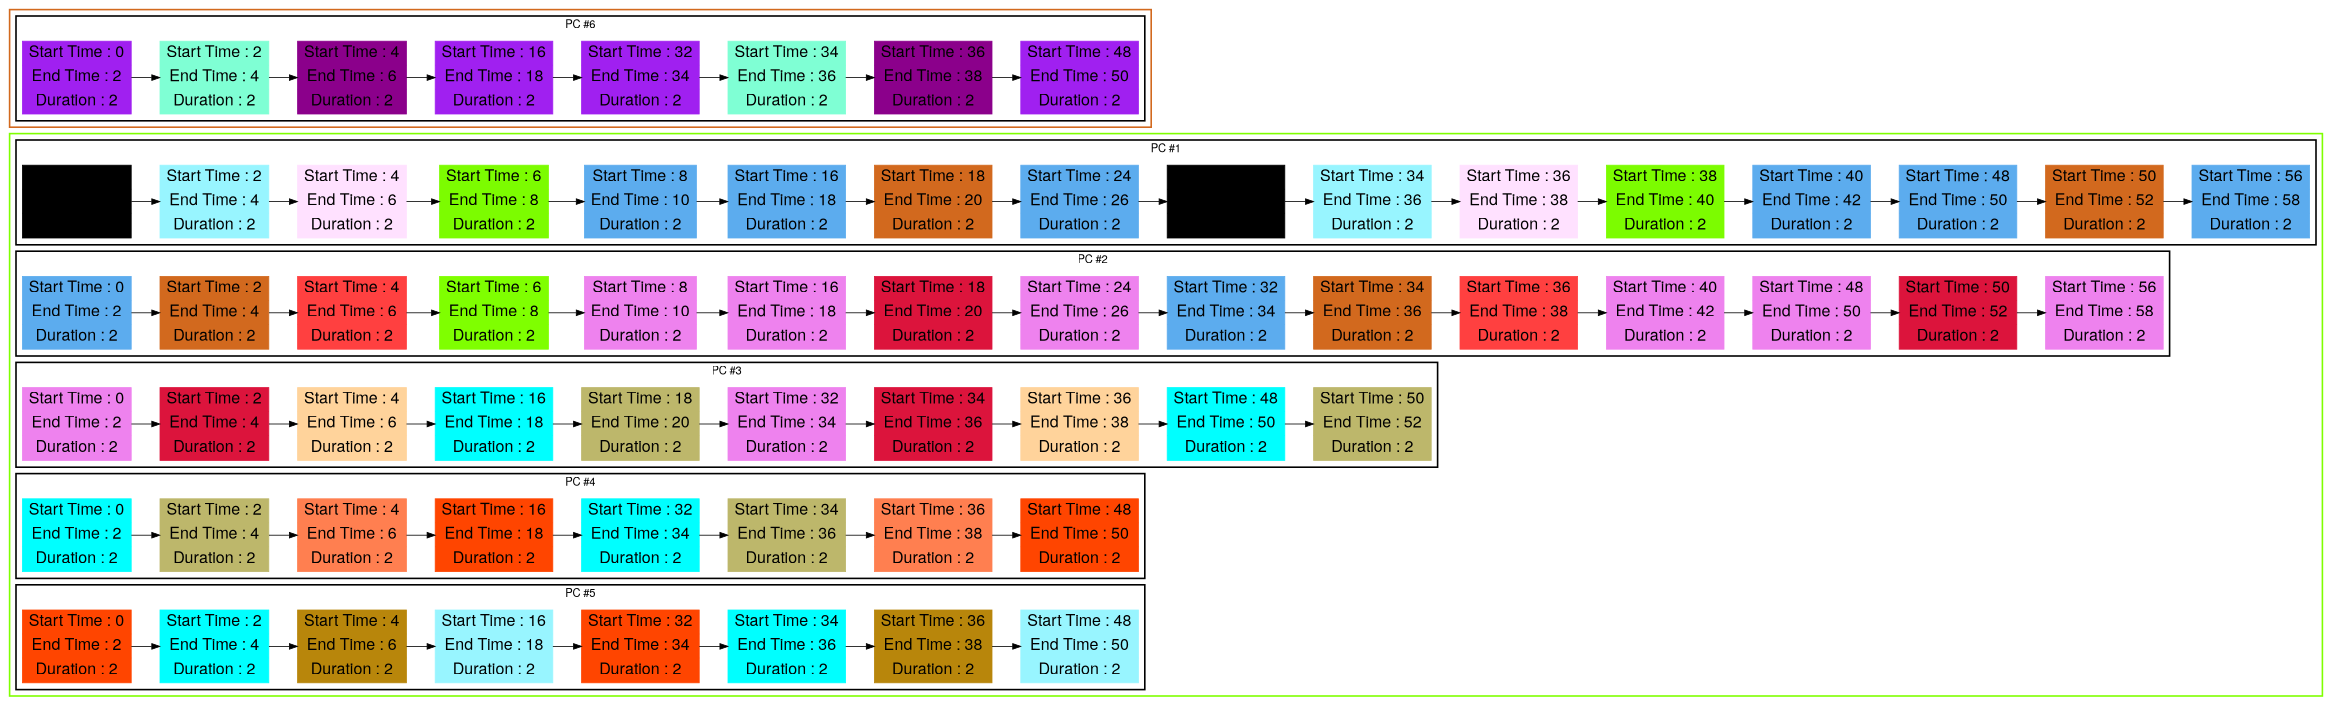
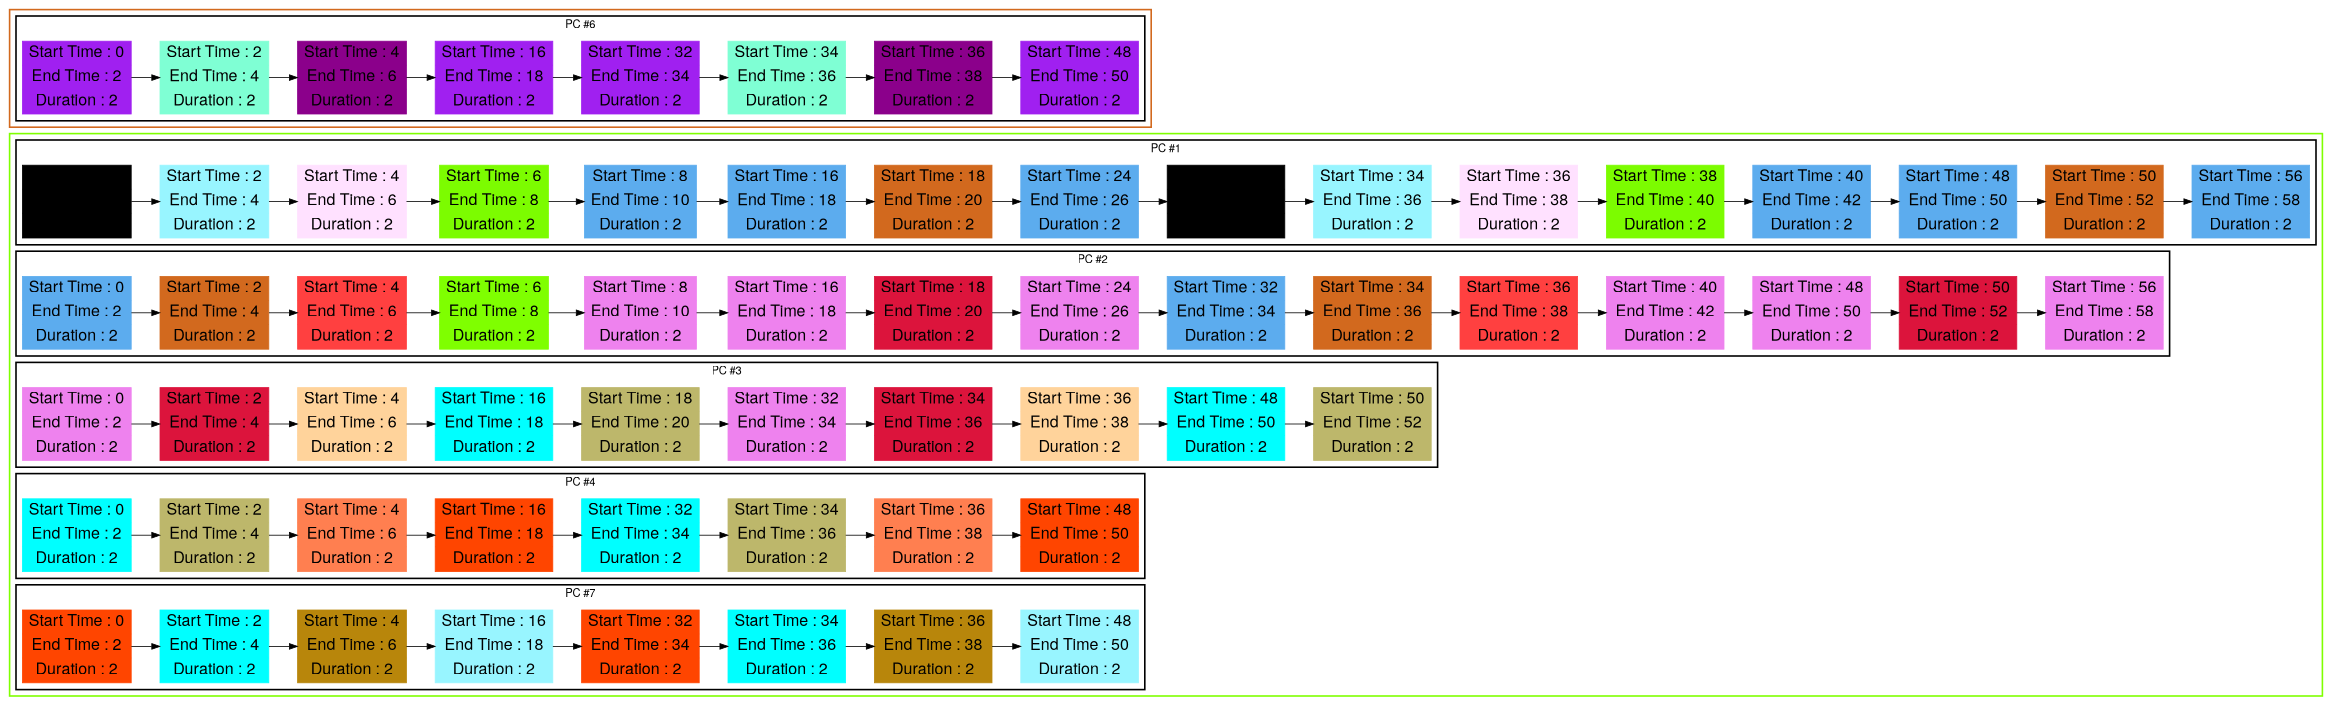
(580, 594) -> (580, 594)
